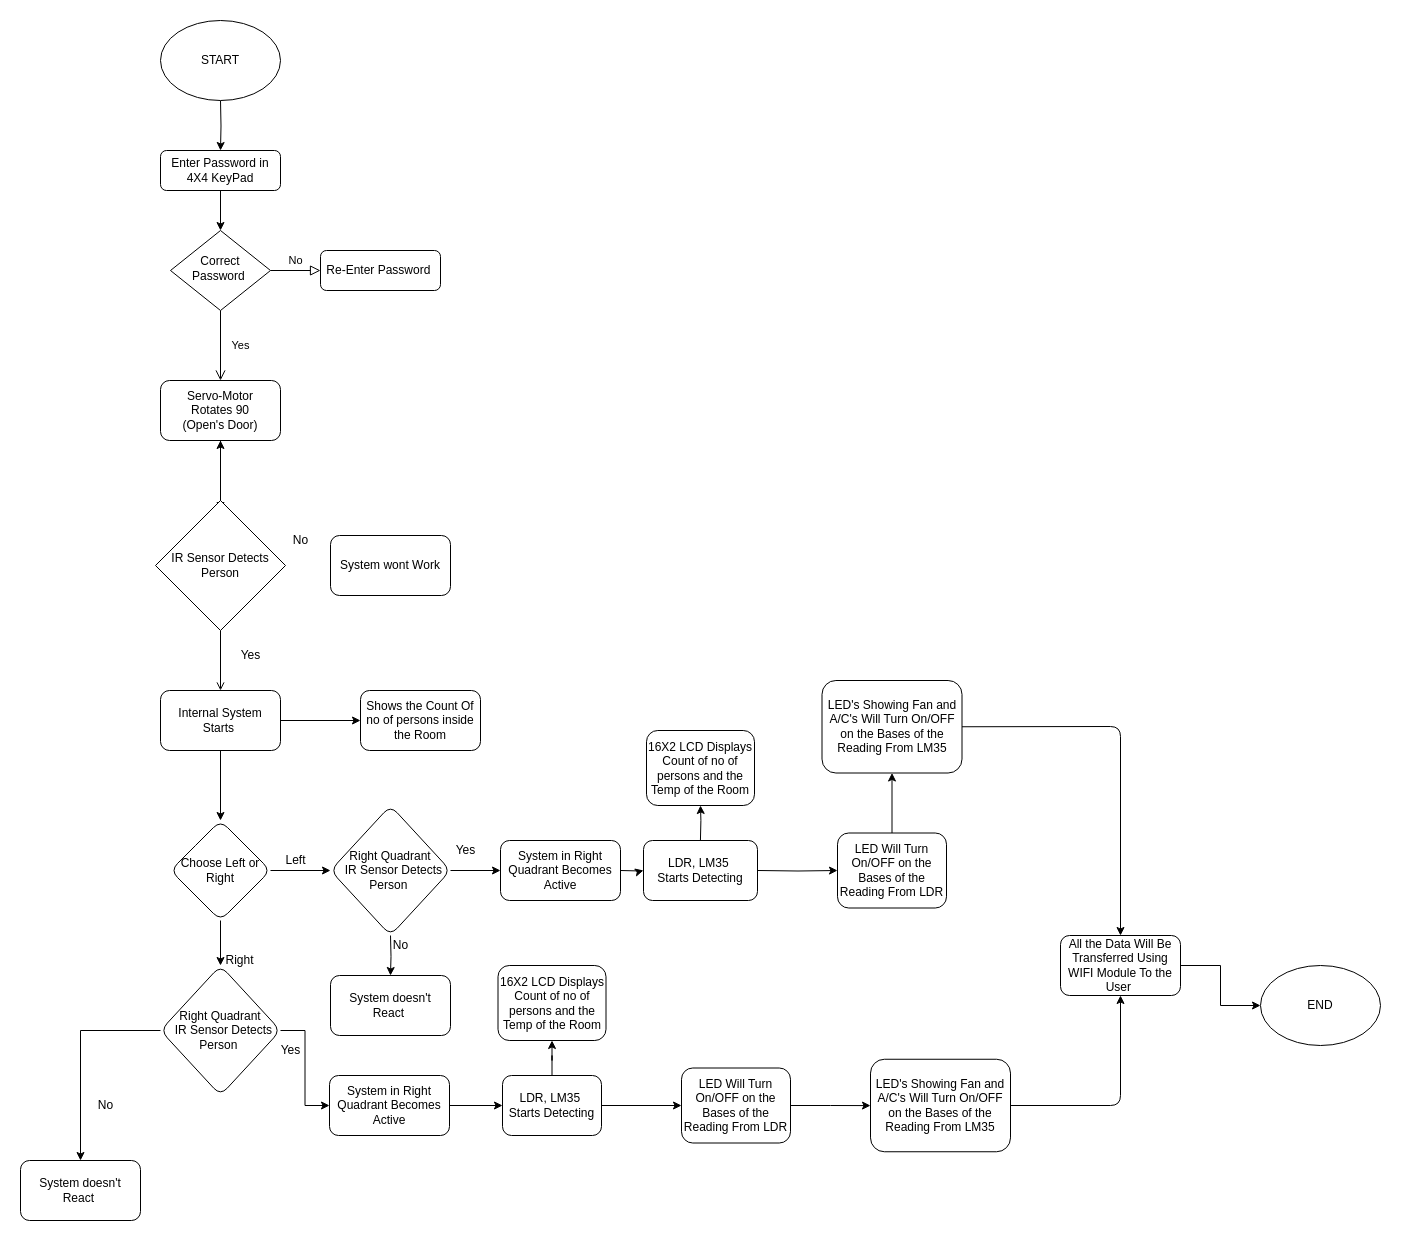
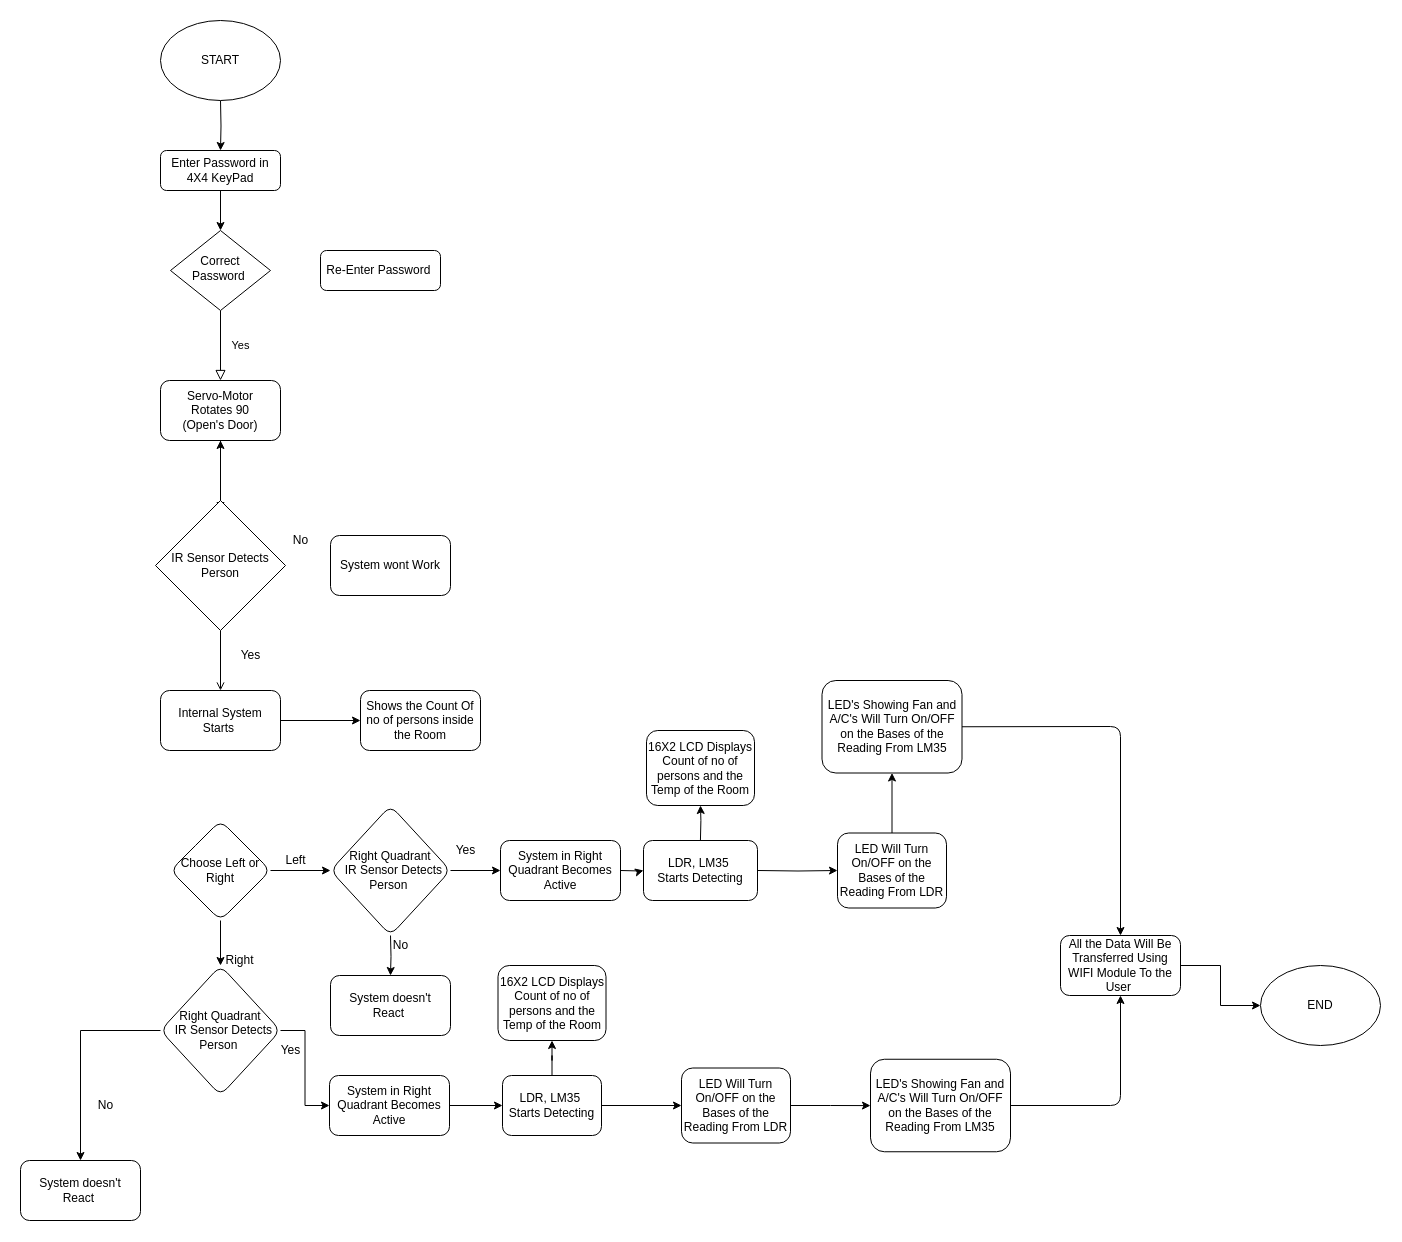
(290, 271) -> none
(221, 373) -> (221, 369)
(221, 782) -> none
